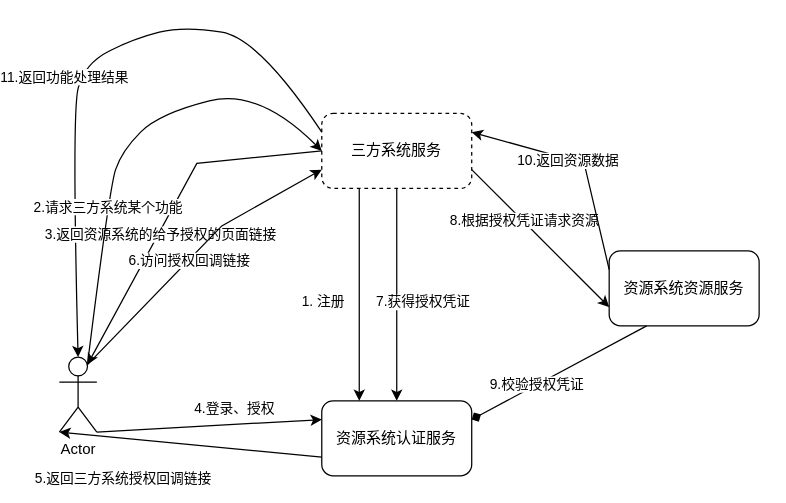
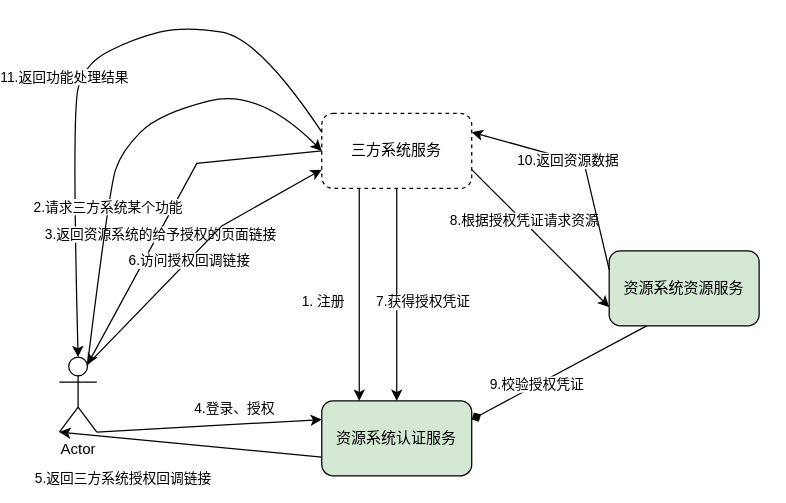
(684, 288) -> (684, 288)
(397, 438) -> (397, 438)
